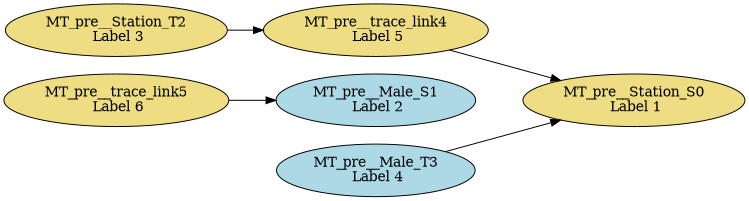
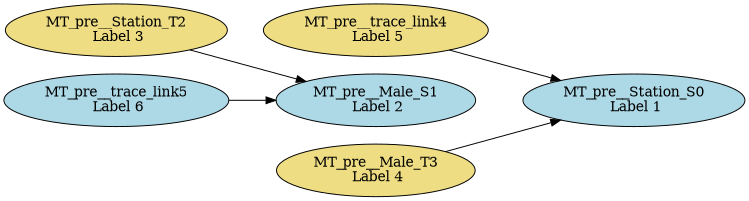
(240, 30) -> (243, 64)
(116, 100) -> (116, 100)
(634, 100) -> (634, 100)
(376, 170) -> (376, 170)
